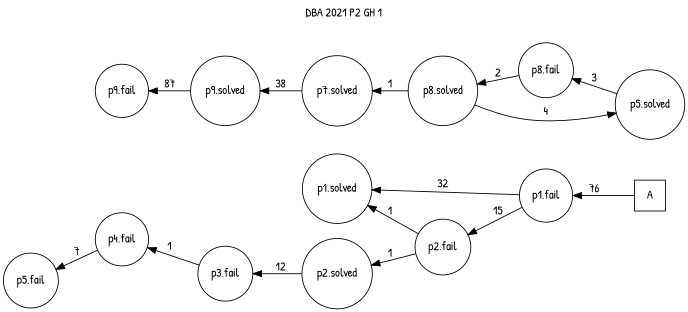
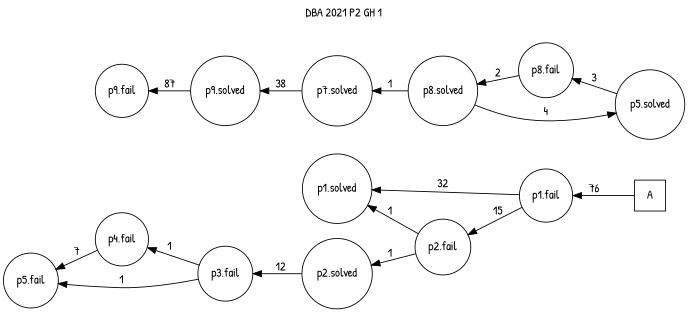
none -> (133, 288)
